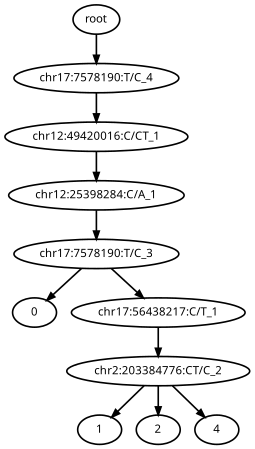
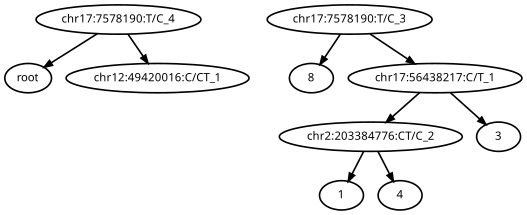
(96, 45) -> (74, 48)
none -> (499, 137)
(96, 195) -> none
(35, 313) -> (311, 78)
(158, 430) -> none
